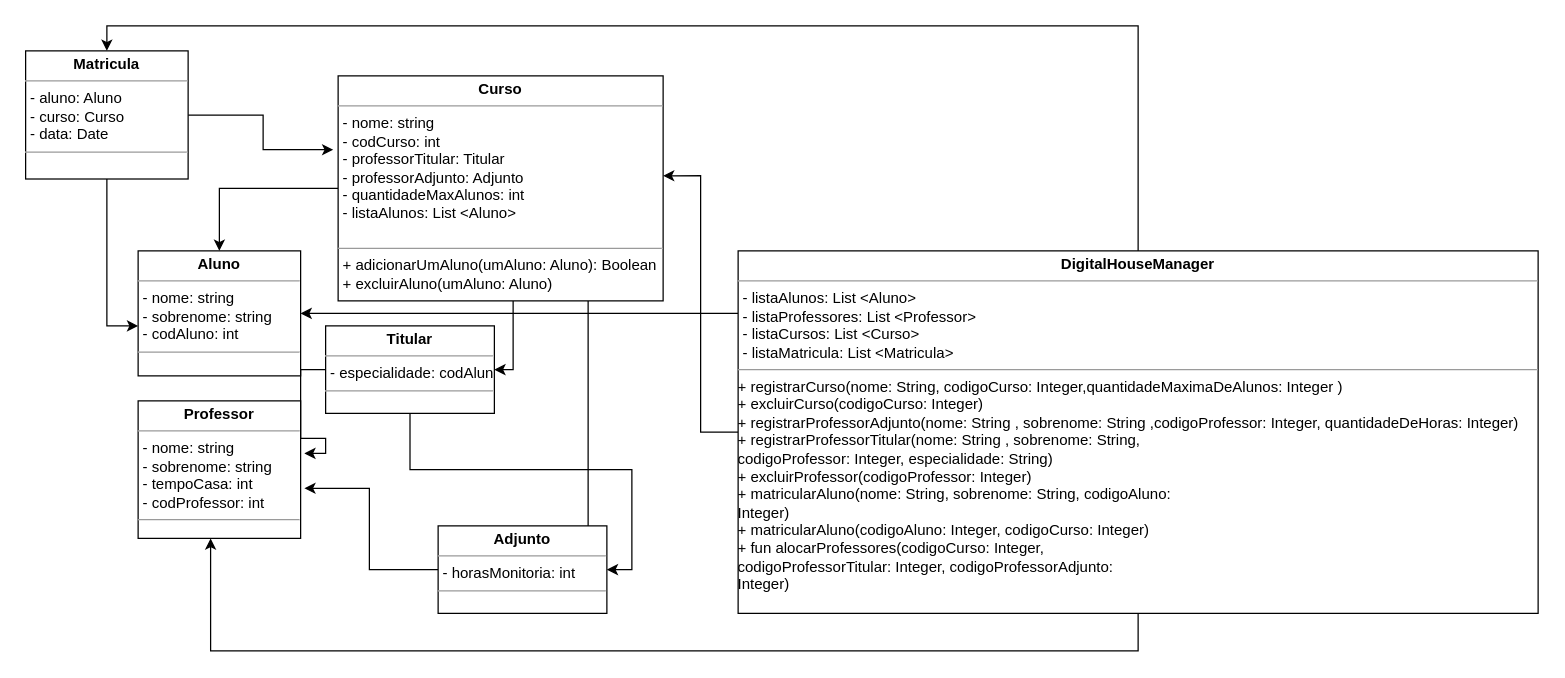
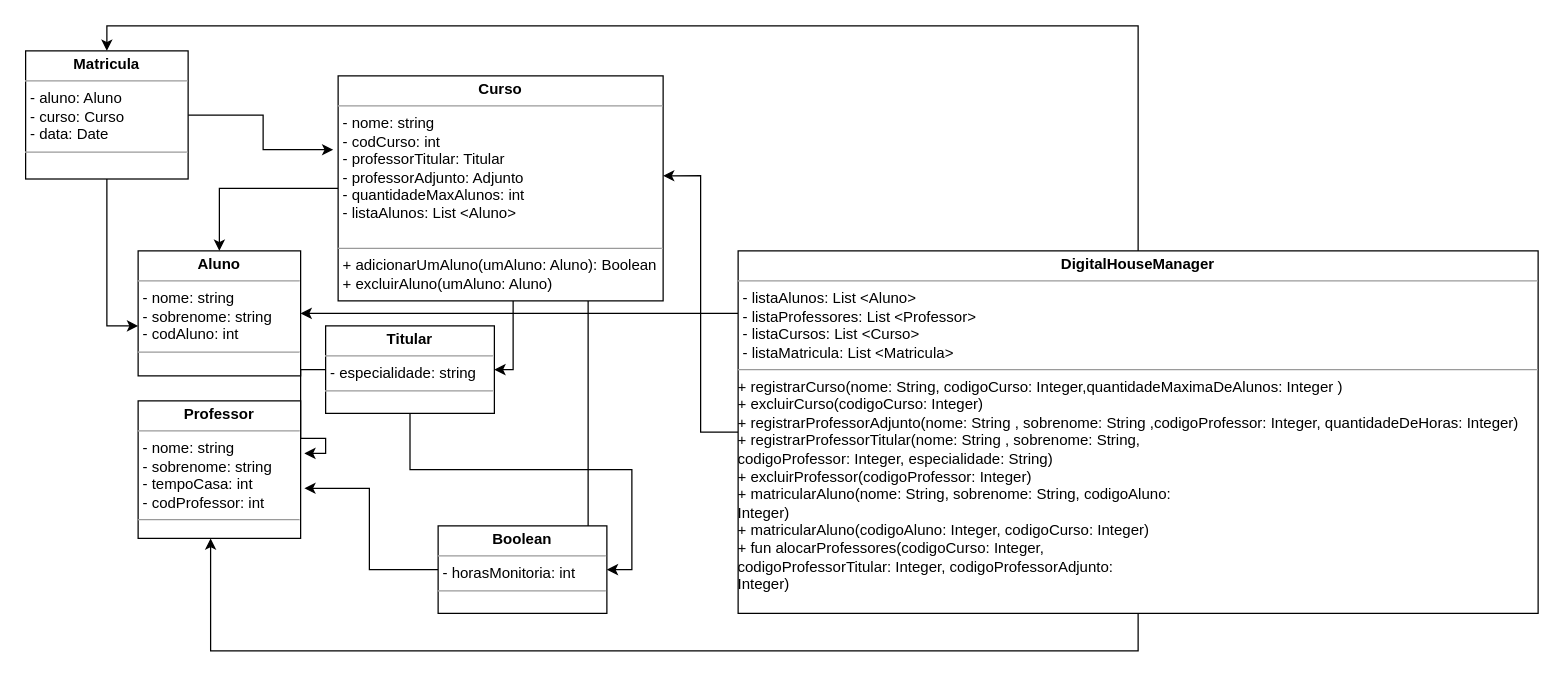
(417, 344) -> (409, 344)
(515, 544) -> (515, 544)
